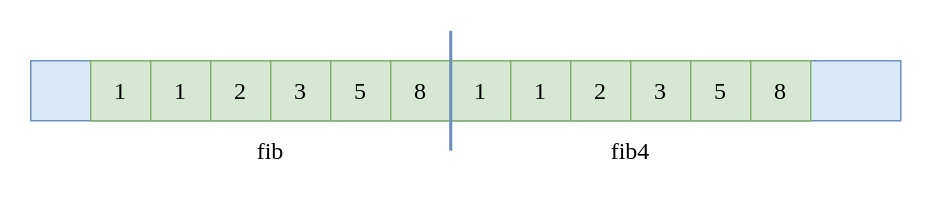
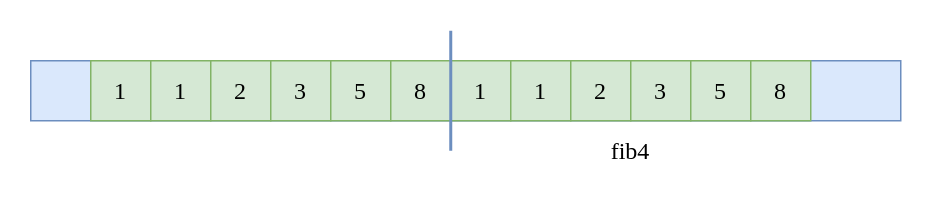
(271, 151) -> none
